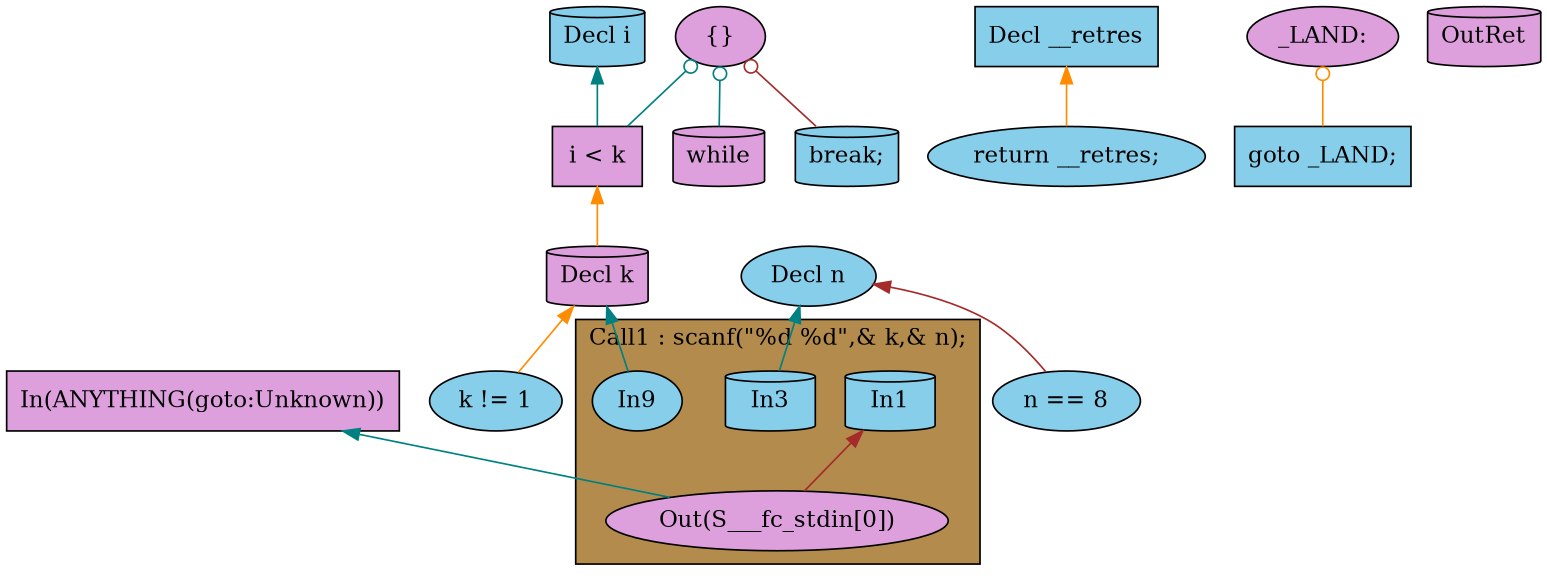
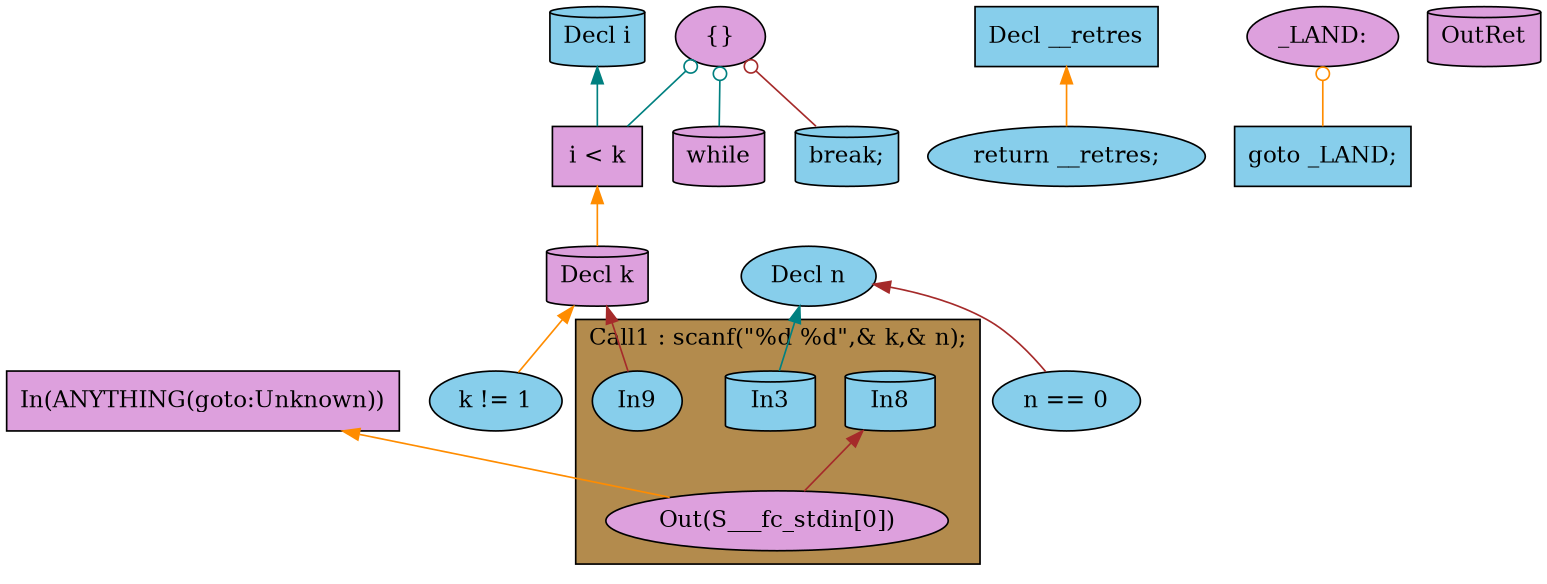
(620, 347) -> (620, 347)
(890, 401) -> (890, 401)
(1067, 401) -> (1067, 401)
(515, 466) -> (515, 466)
